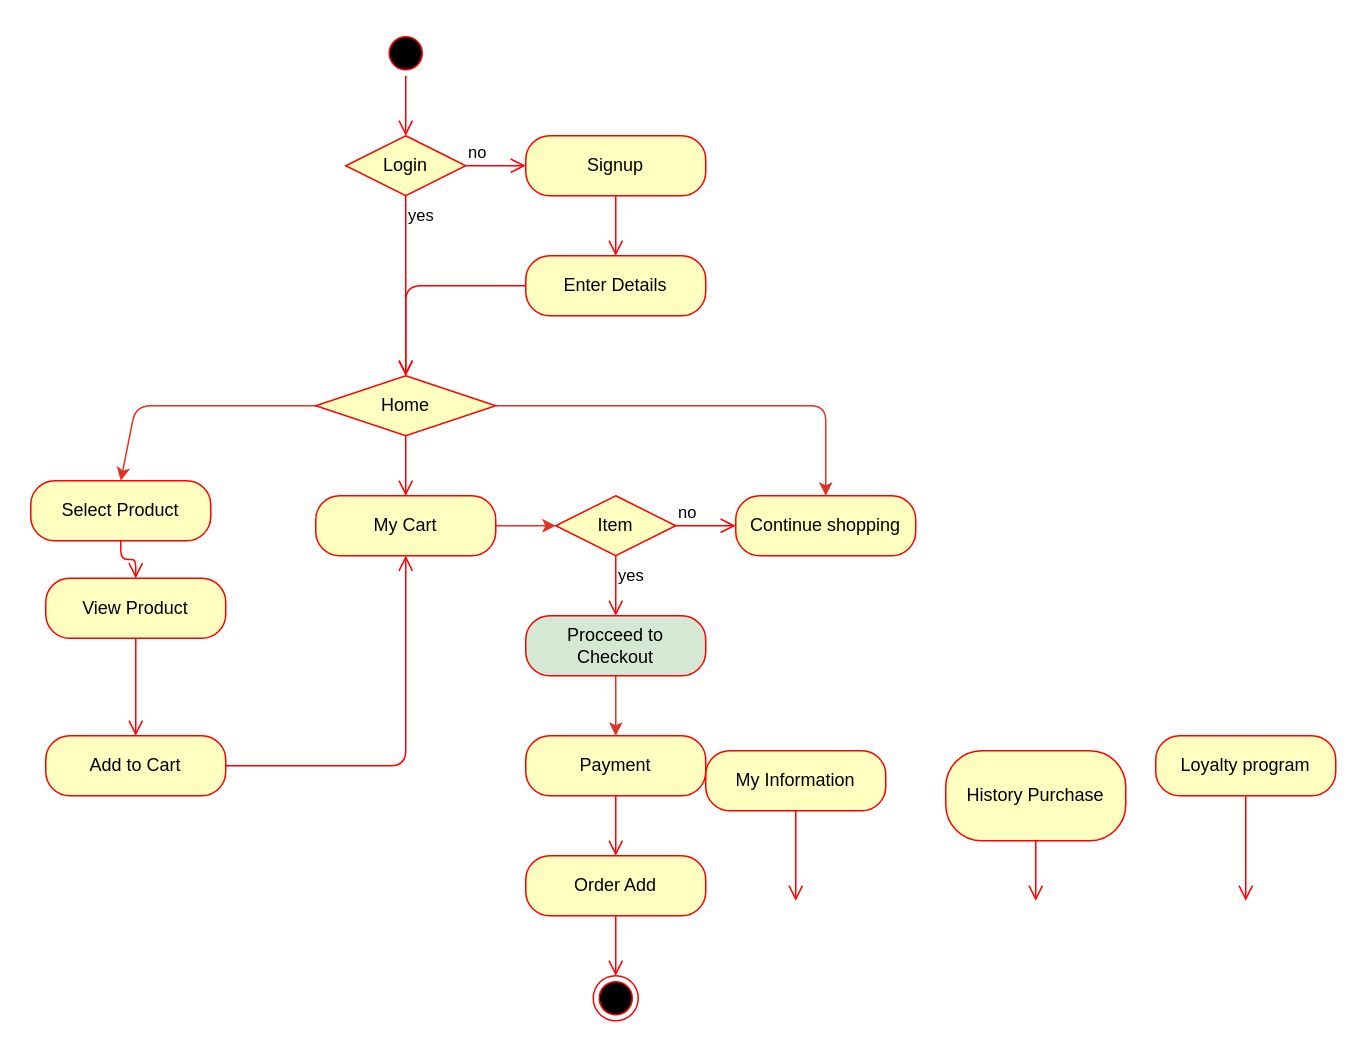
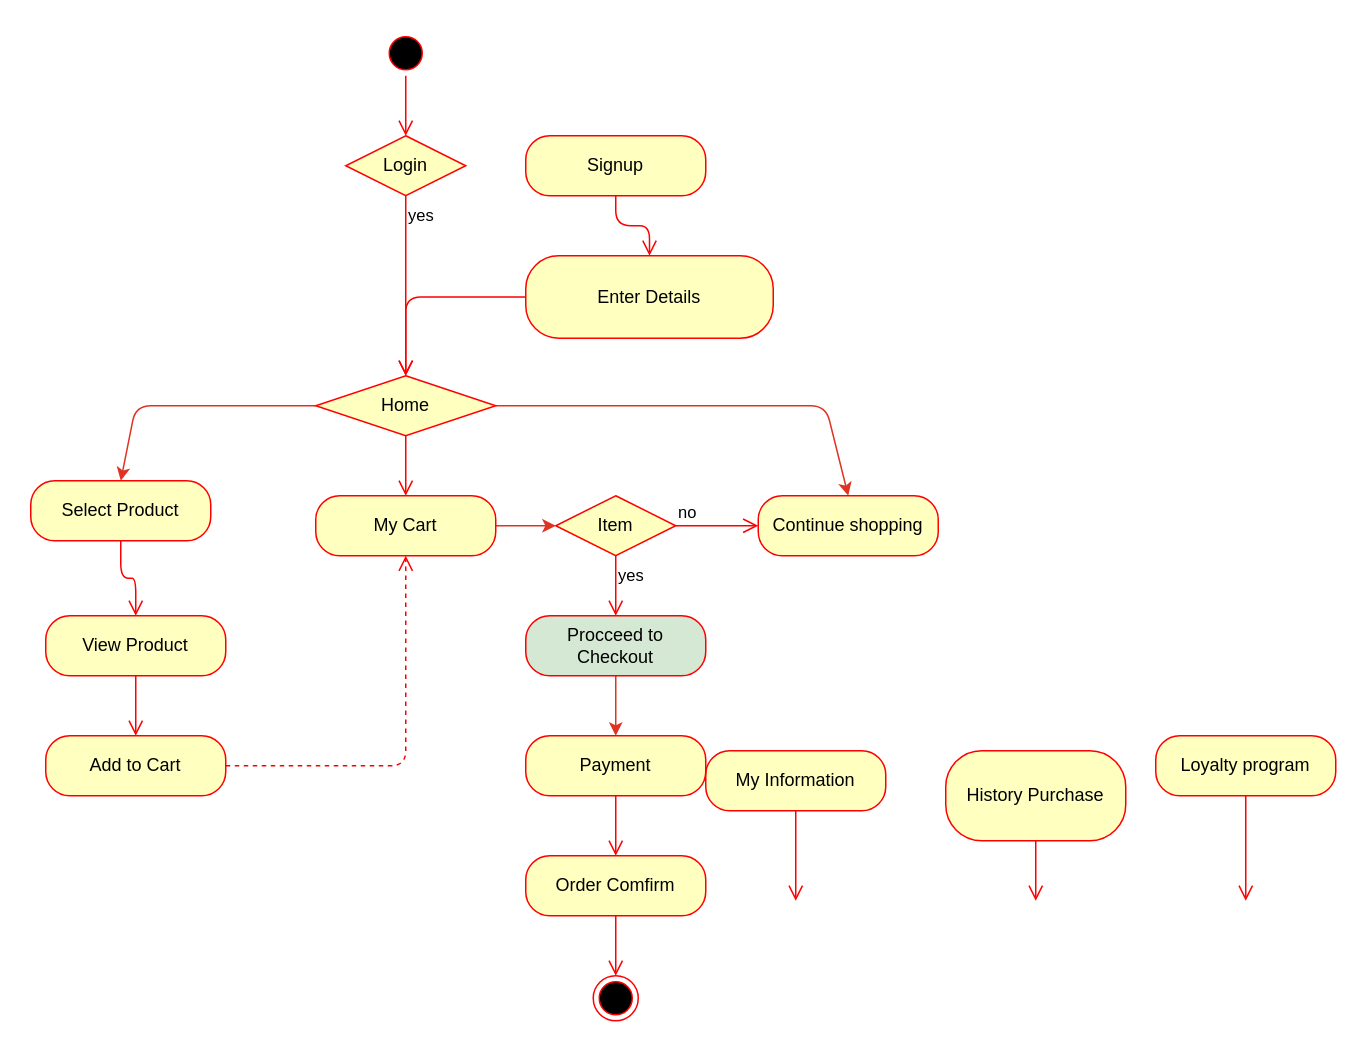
(494, 166) -> none
(616, 286) -> (650, 297)
(826, 526) -> (848, 526)
(136, 608) -> (136, 646)
(406, 749) -> (406, 749)
(616, 886) -> (616, 886)
